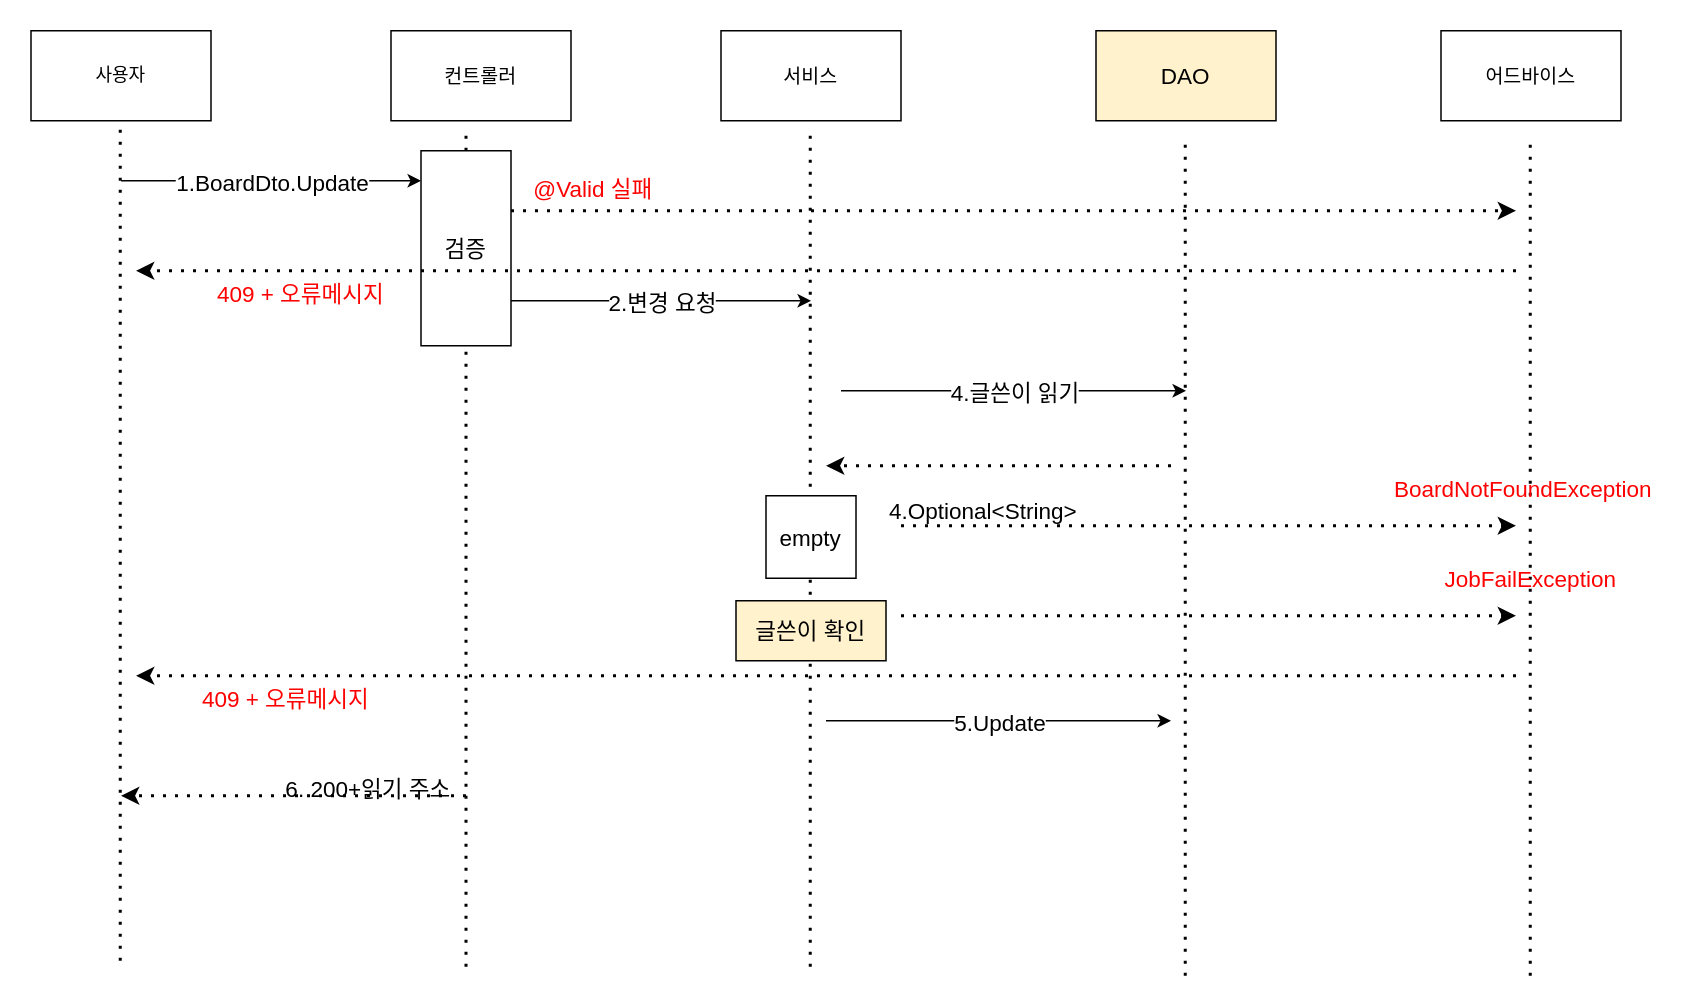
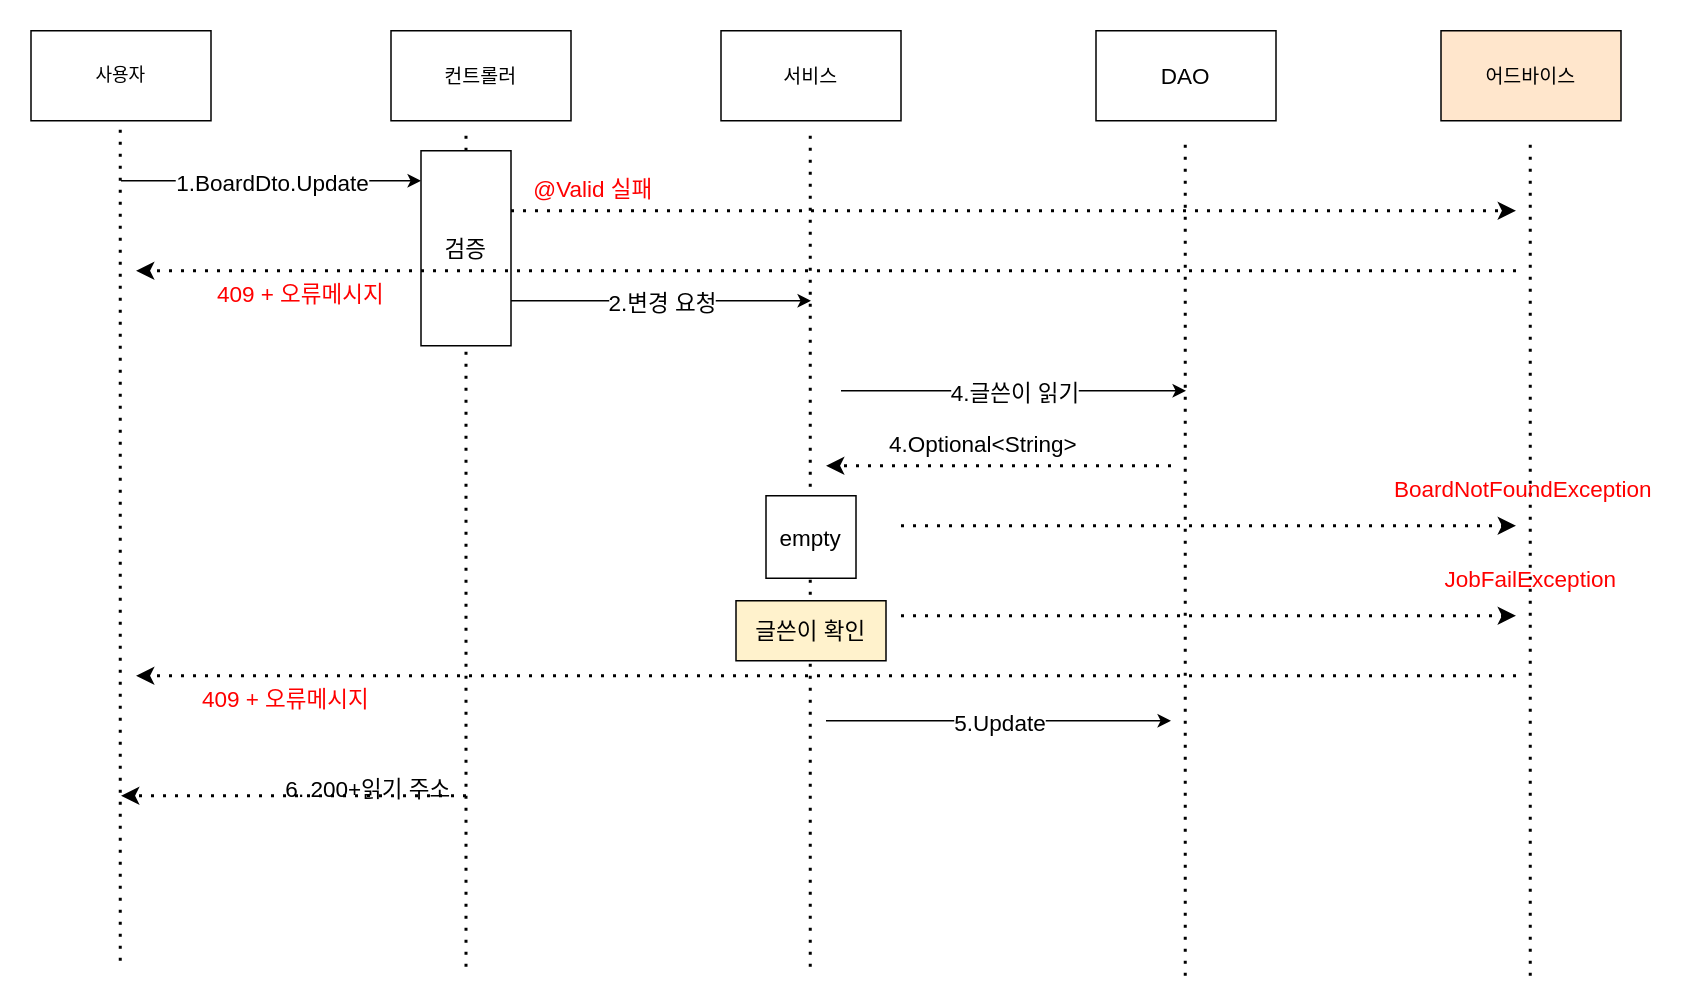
(1186, 76) -> (1186, 76)
(1531, 76) -> (1531, 76)
(983, 511) -> (983, 443)
